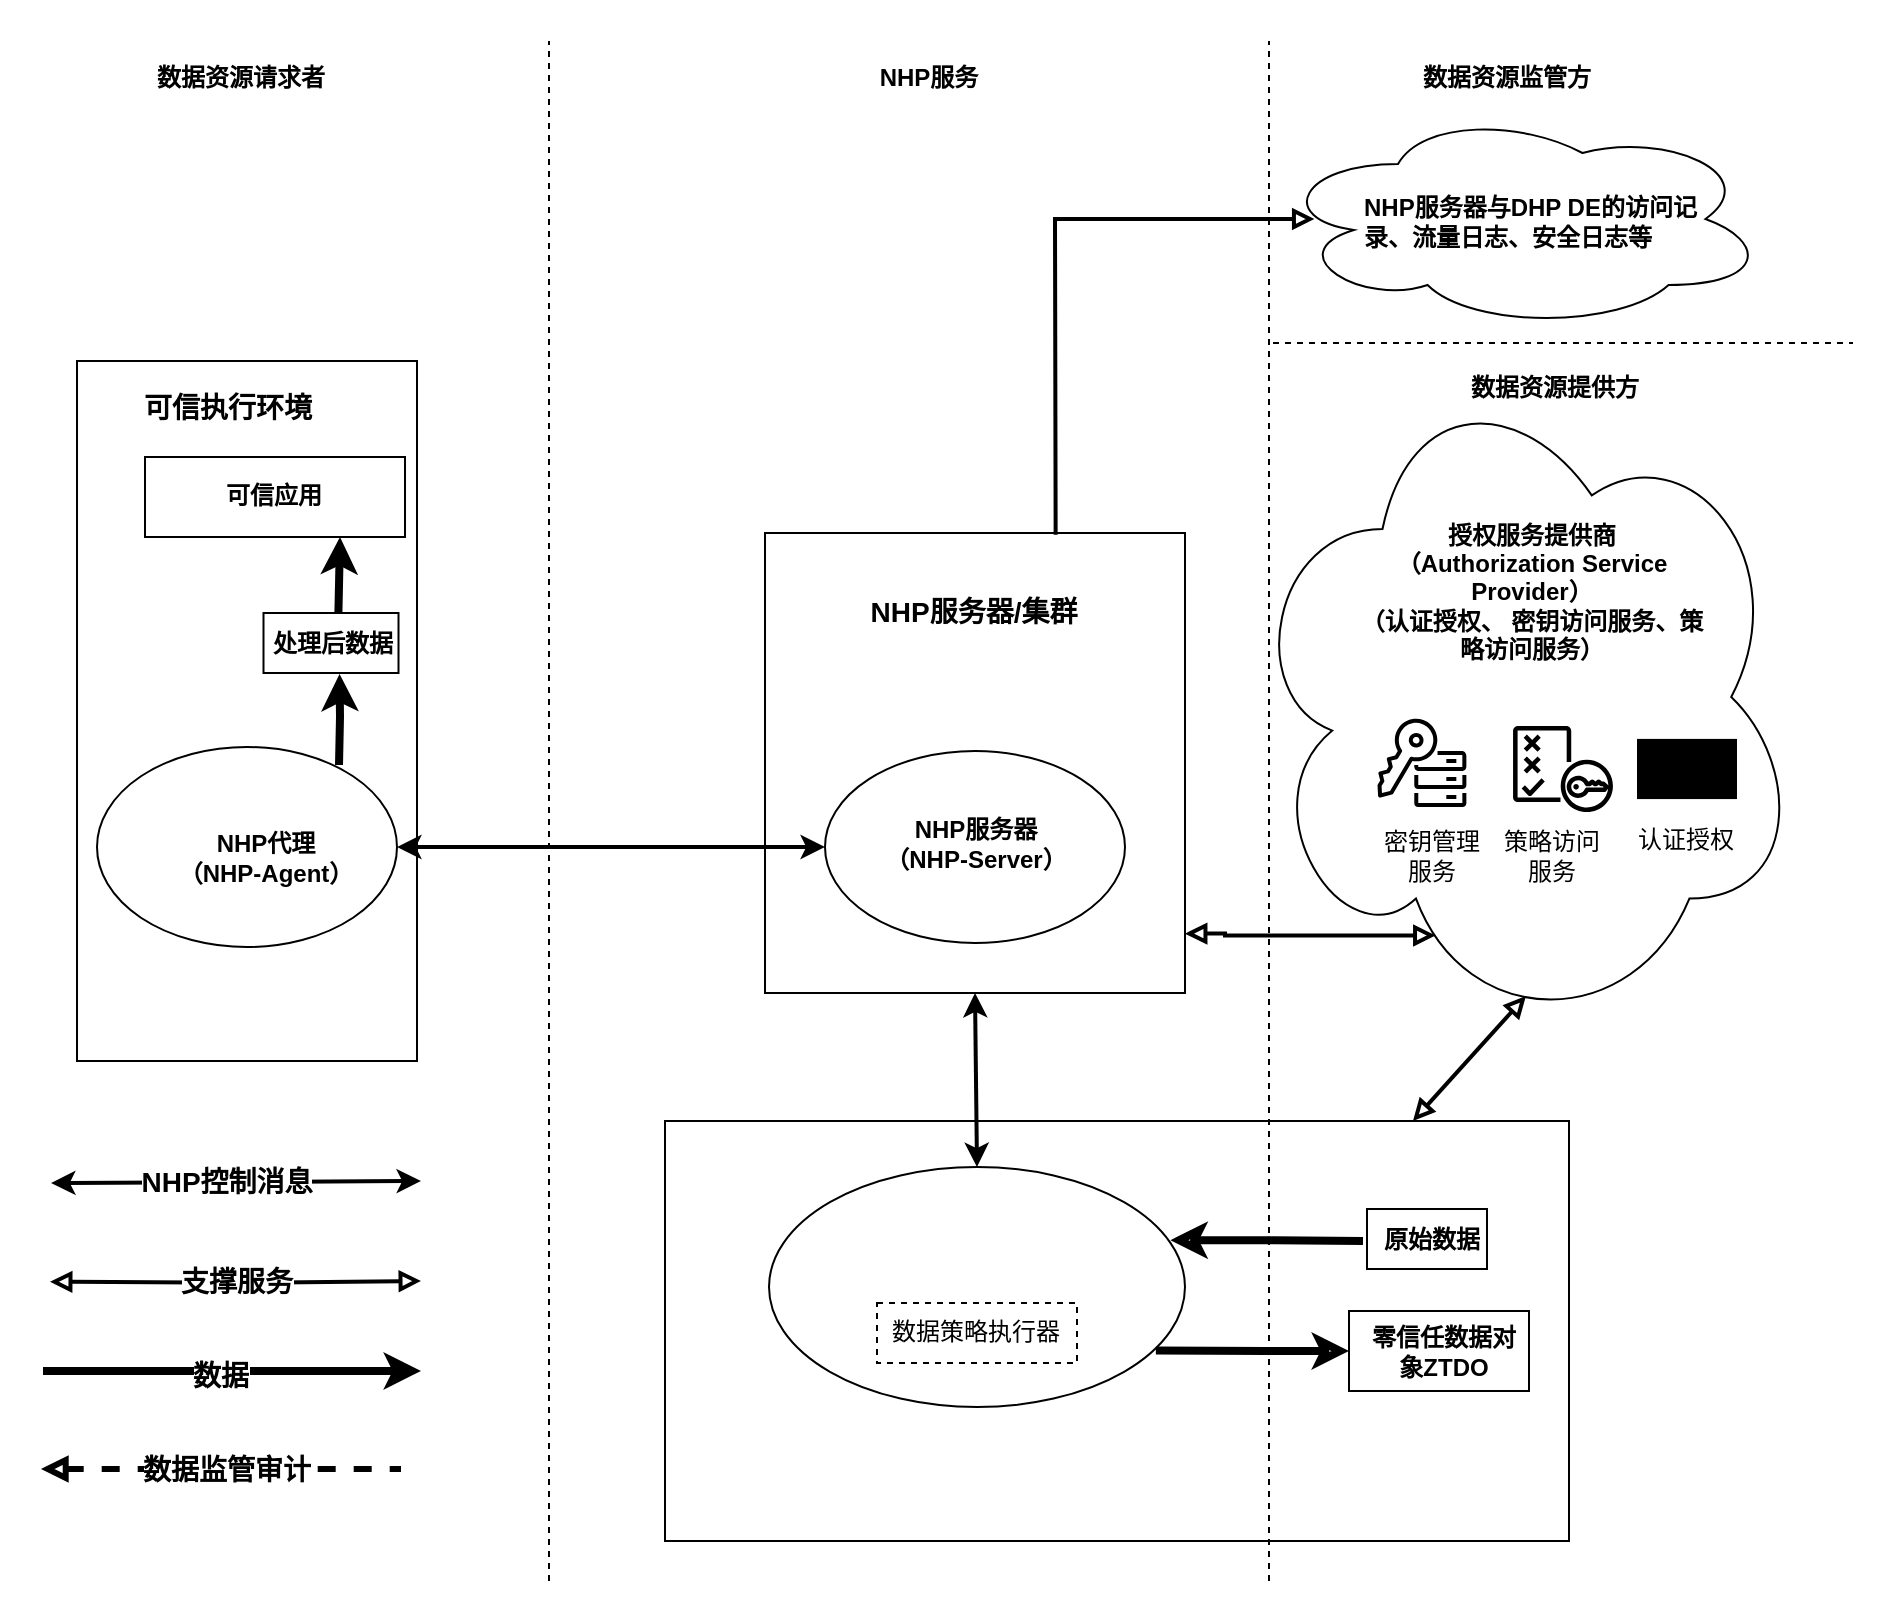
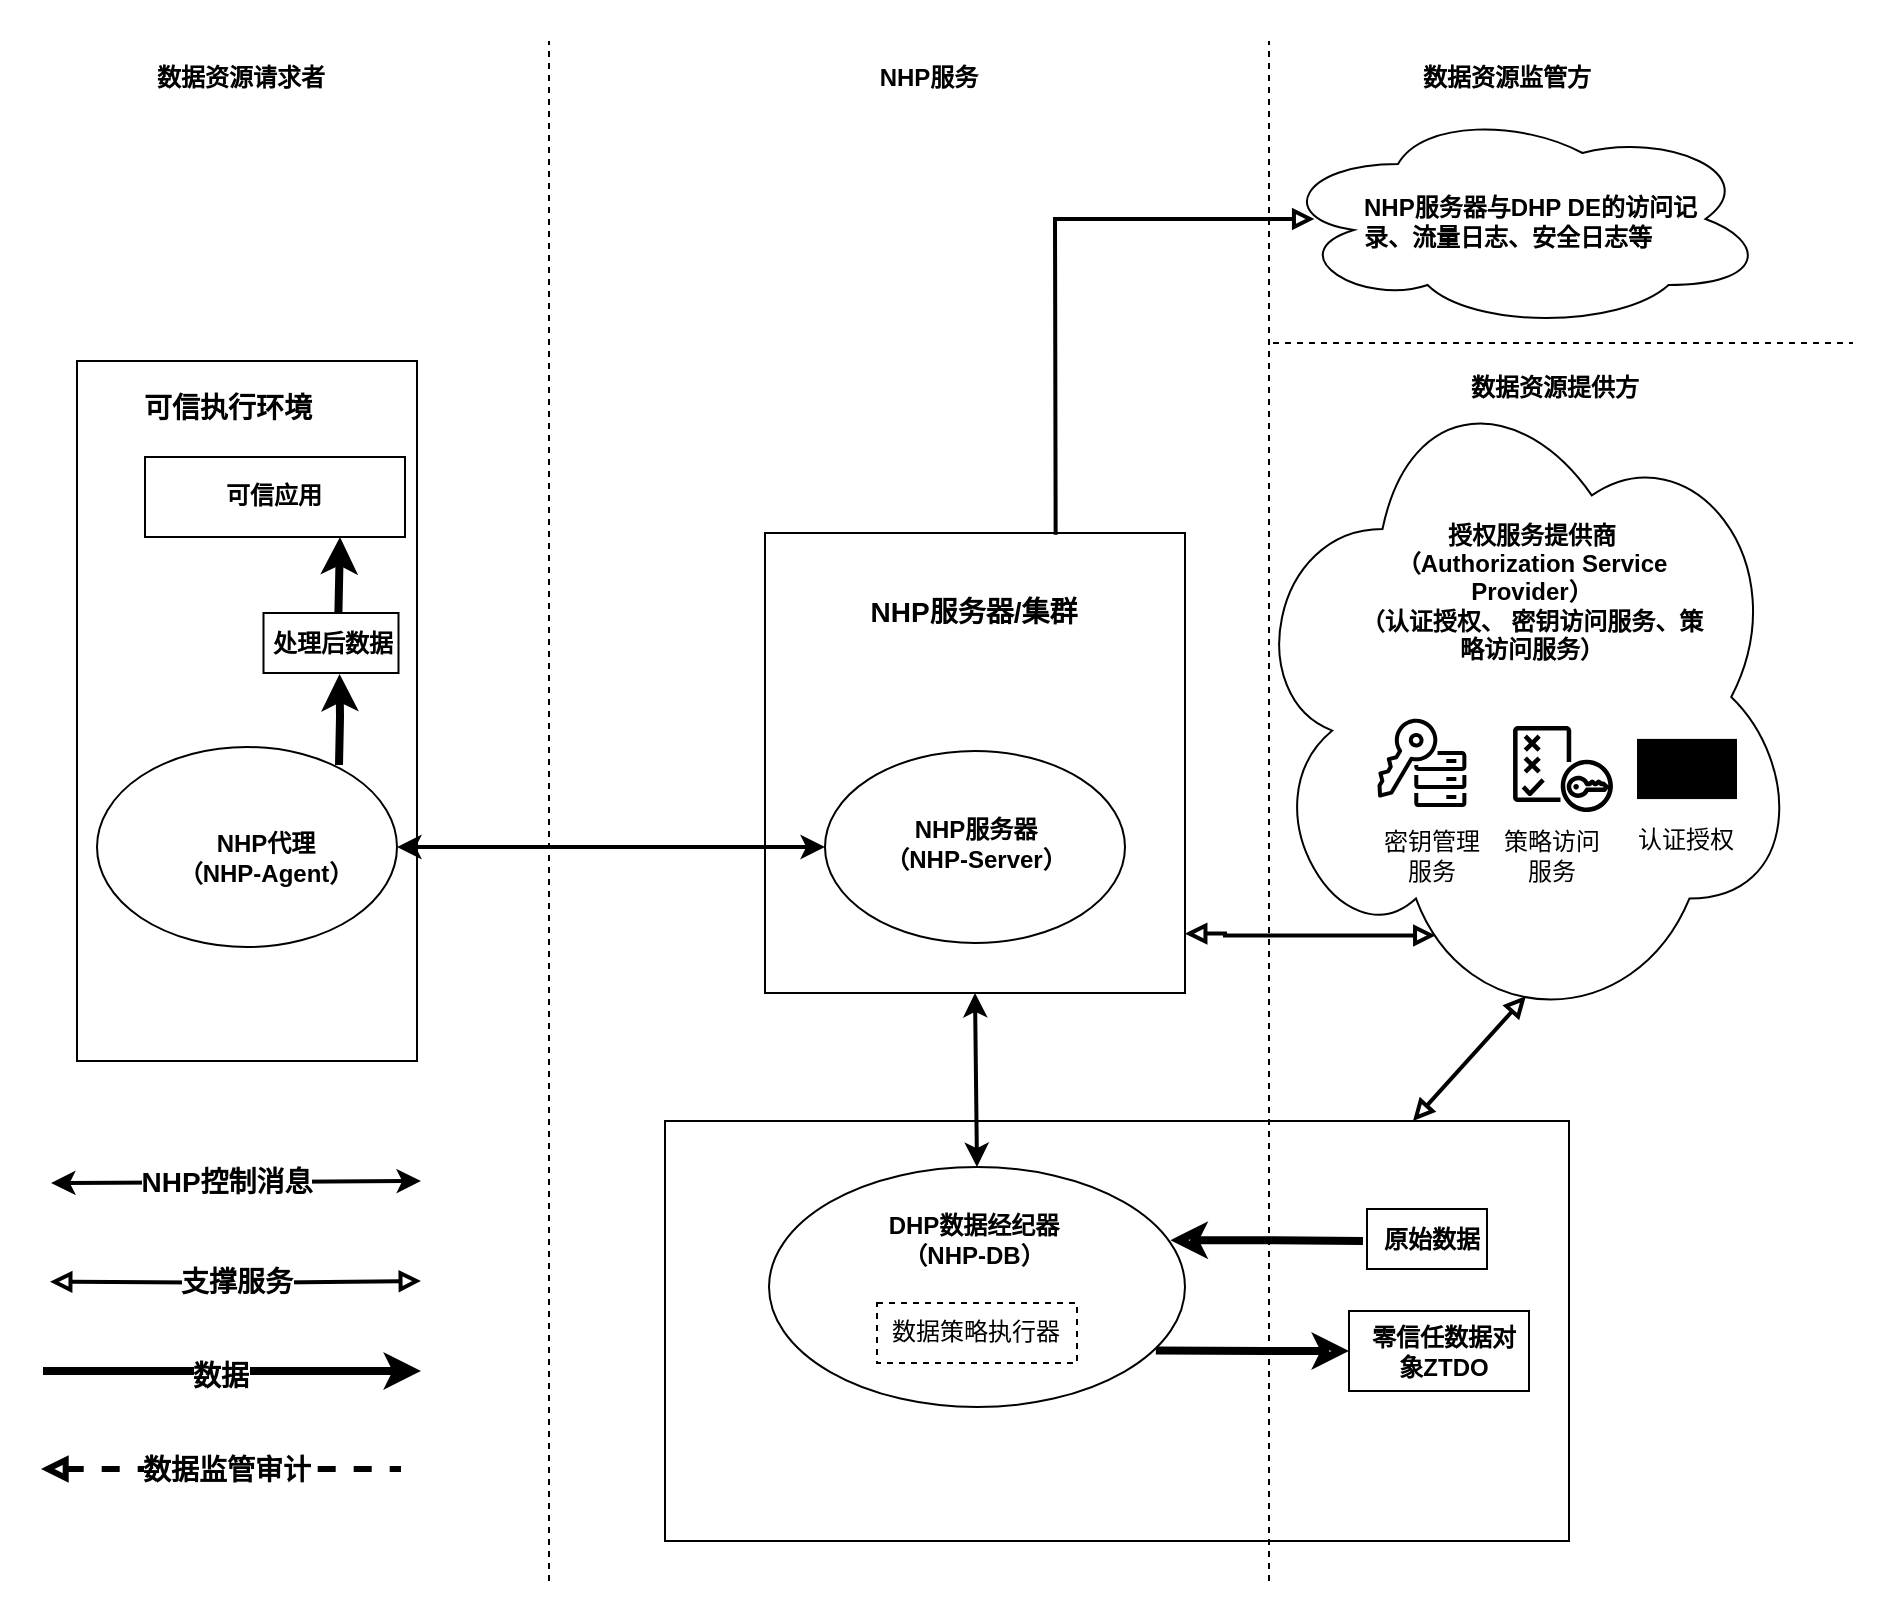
none -> (975, 1240)
